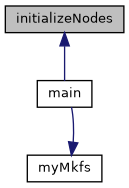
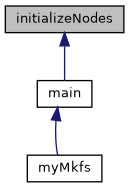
(73, 125) -> (56, 138)
